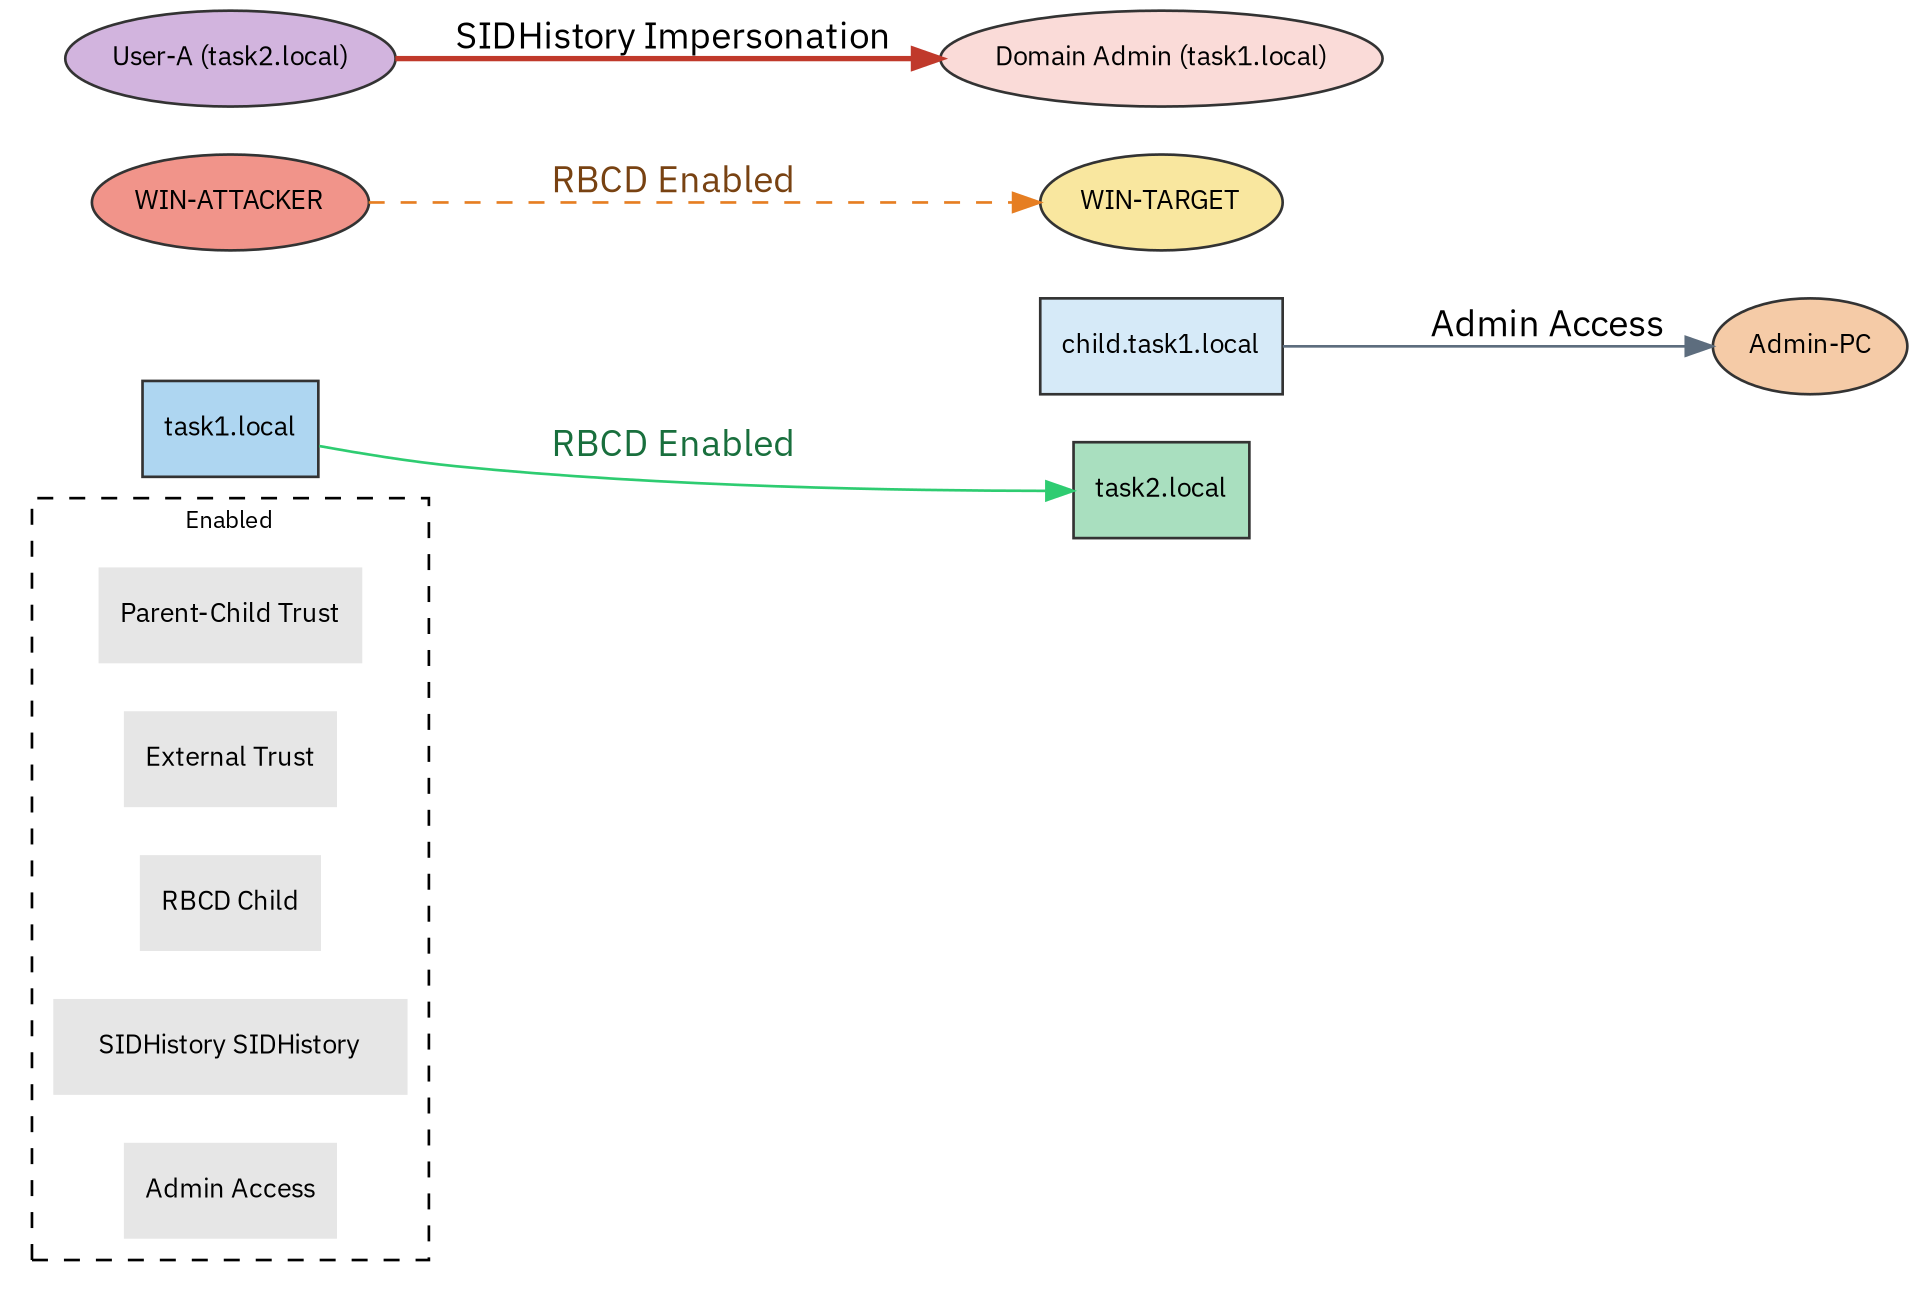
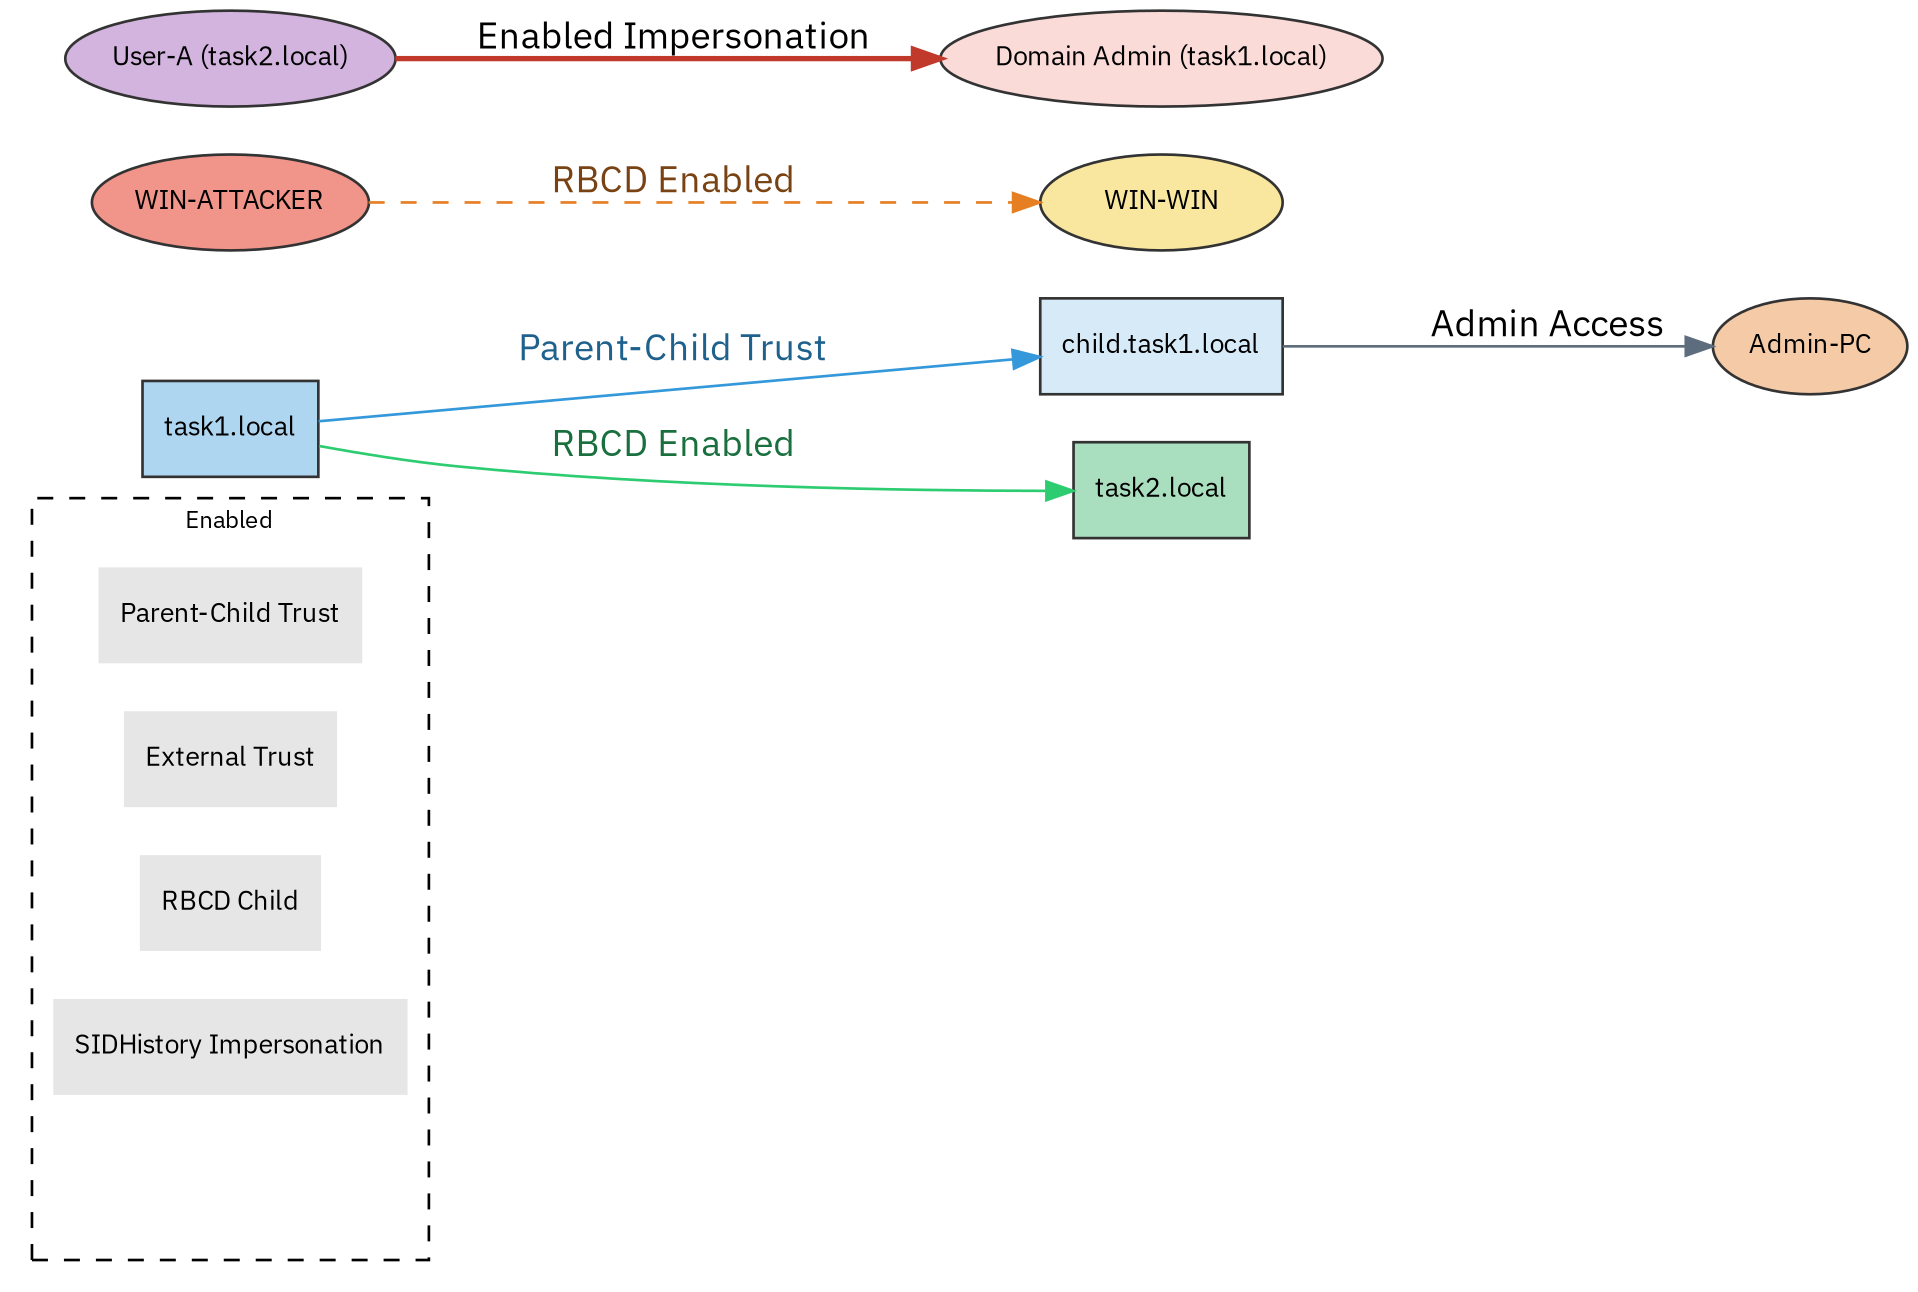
(674, 39) -> (674, 39)
(1161, 202) -> (1161, 202)
none -> (666, 390)
(230, 1047) -> (230, 1047)
(230, 1191) -> none
